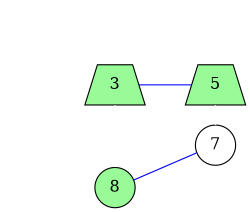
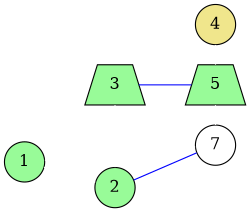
none -> (216, 25)
none -> (25, 162)
(115, 188) -> (115, 188)
